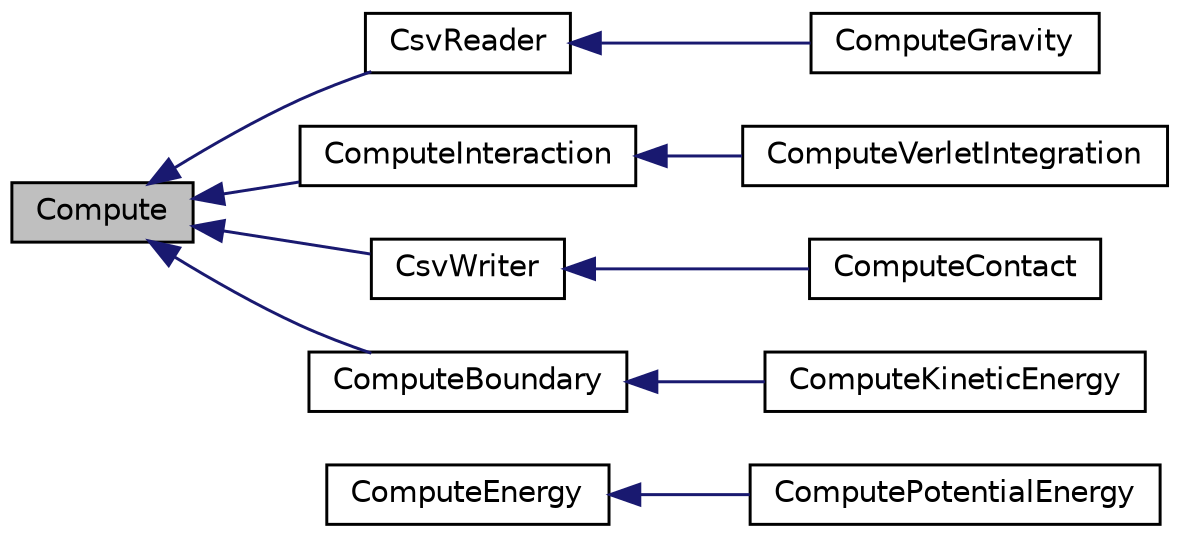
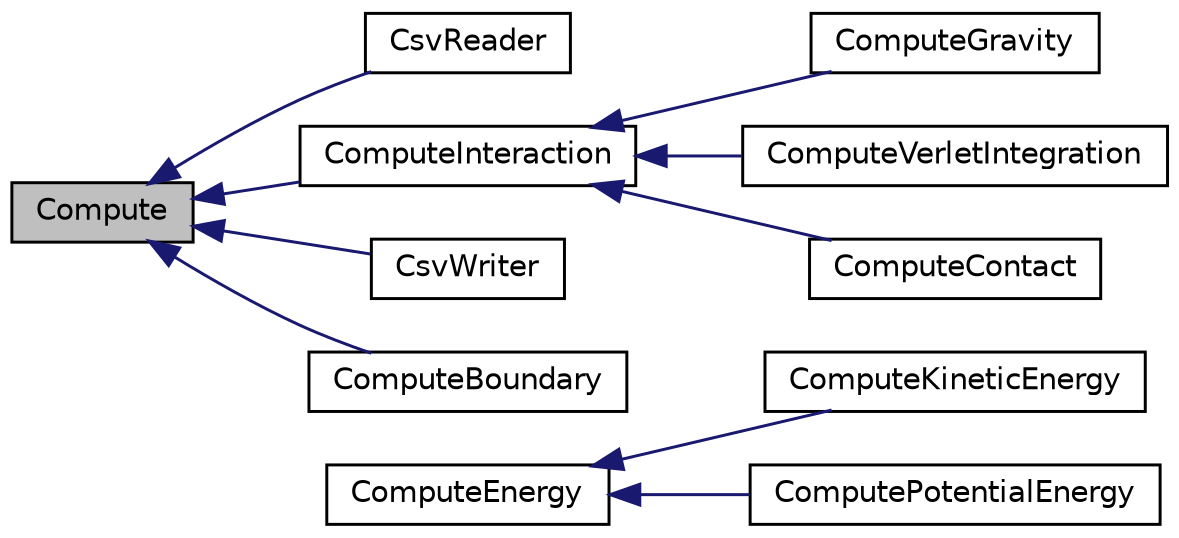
(706, 43) -> (727, 96)
(702, 269) -> (727, 216)
(711, 382) -> (727, 435)
